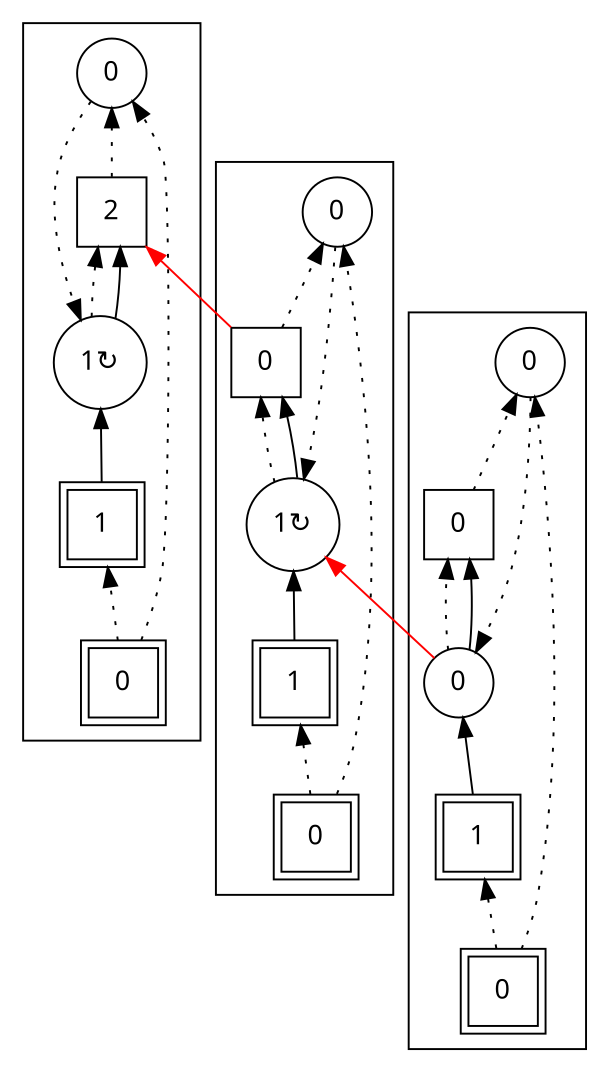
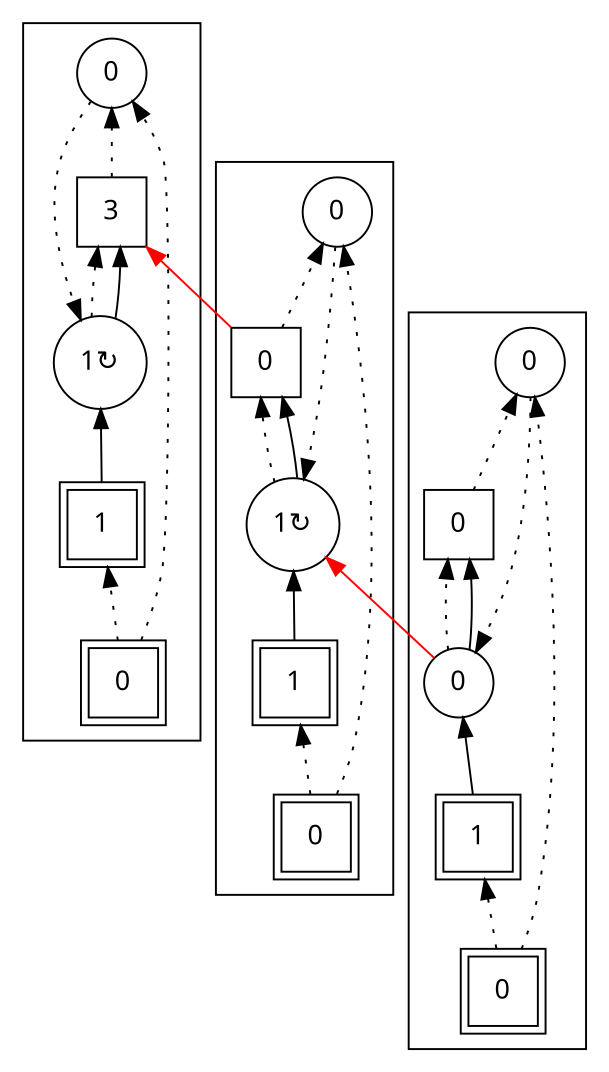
(112, 212) -> (112, 212)
